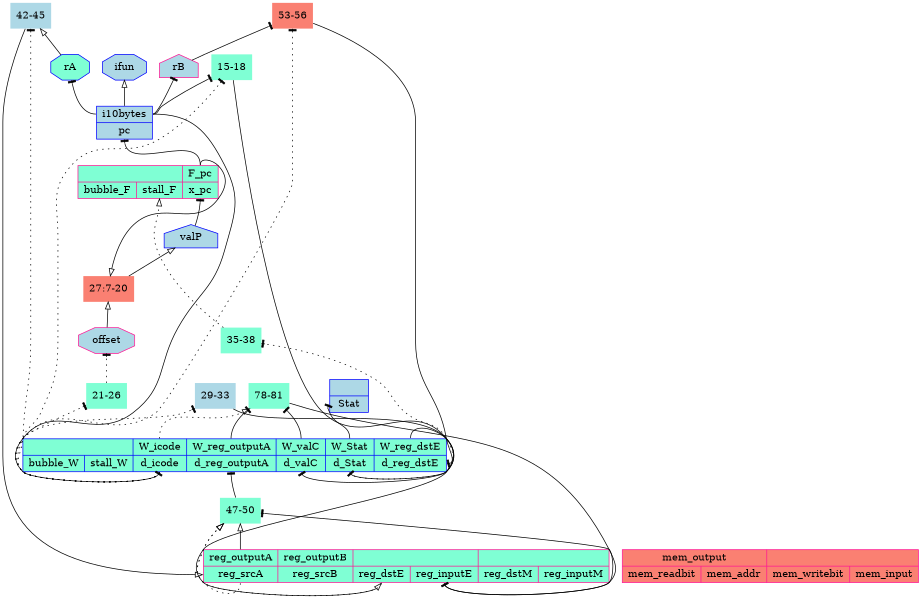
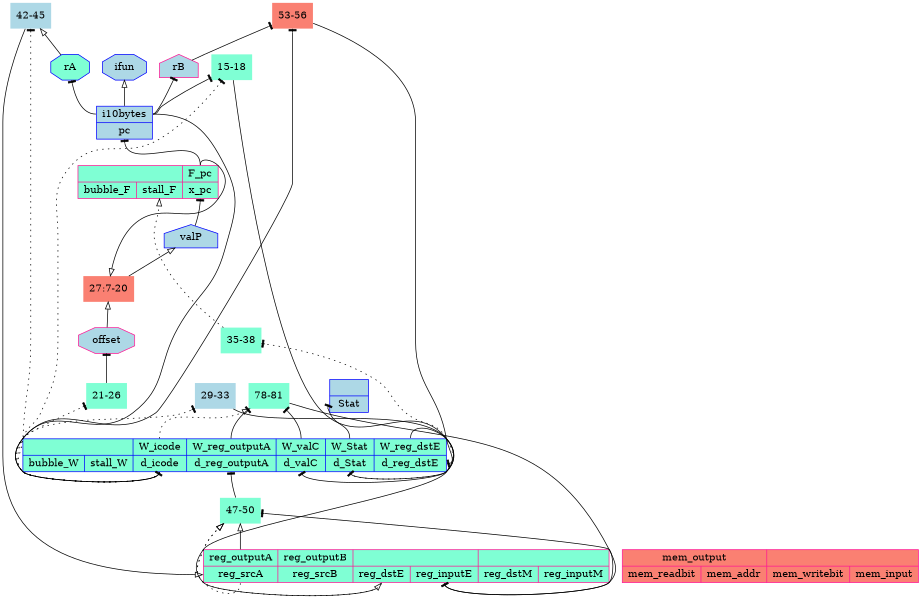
(107, 370) -> (107, 370)
(184, 372) -> (184, 372)
